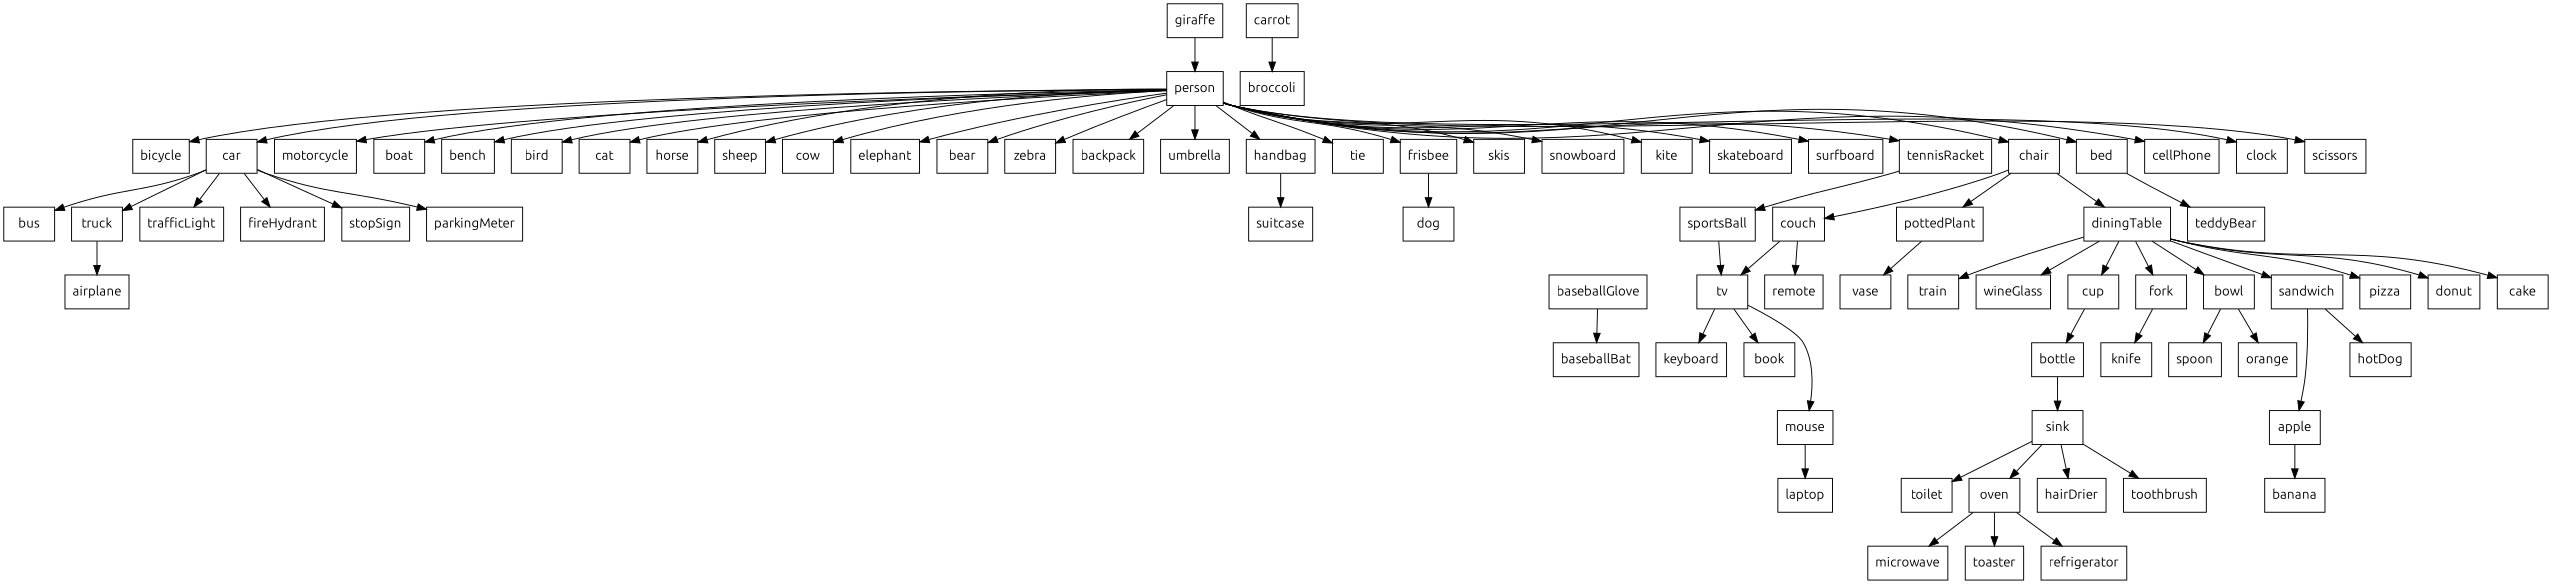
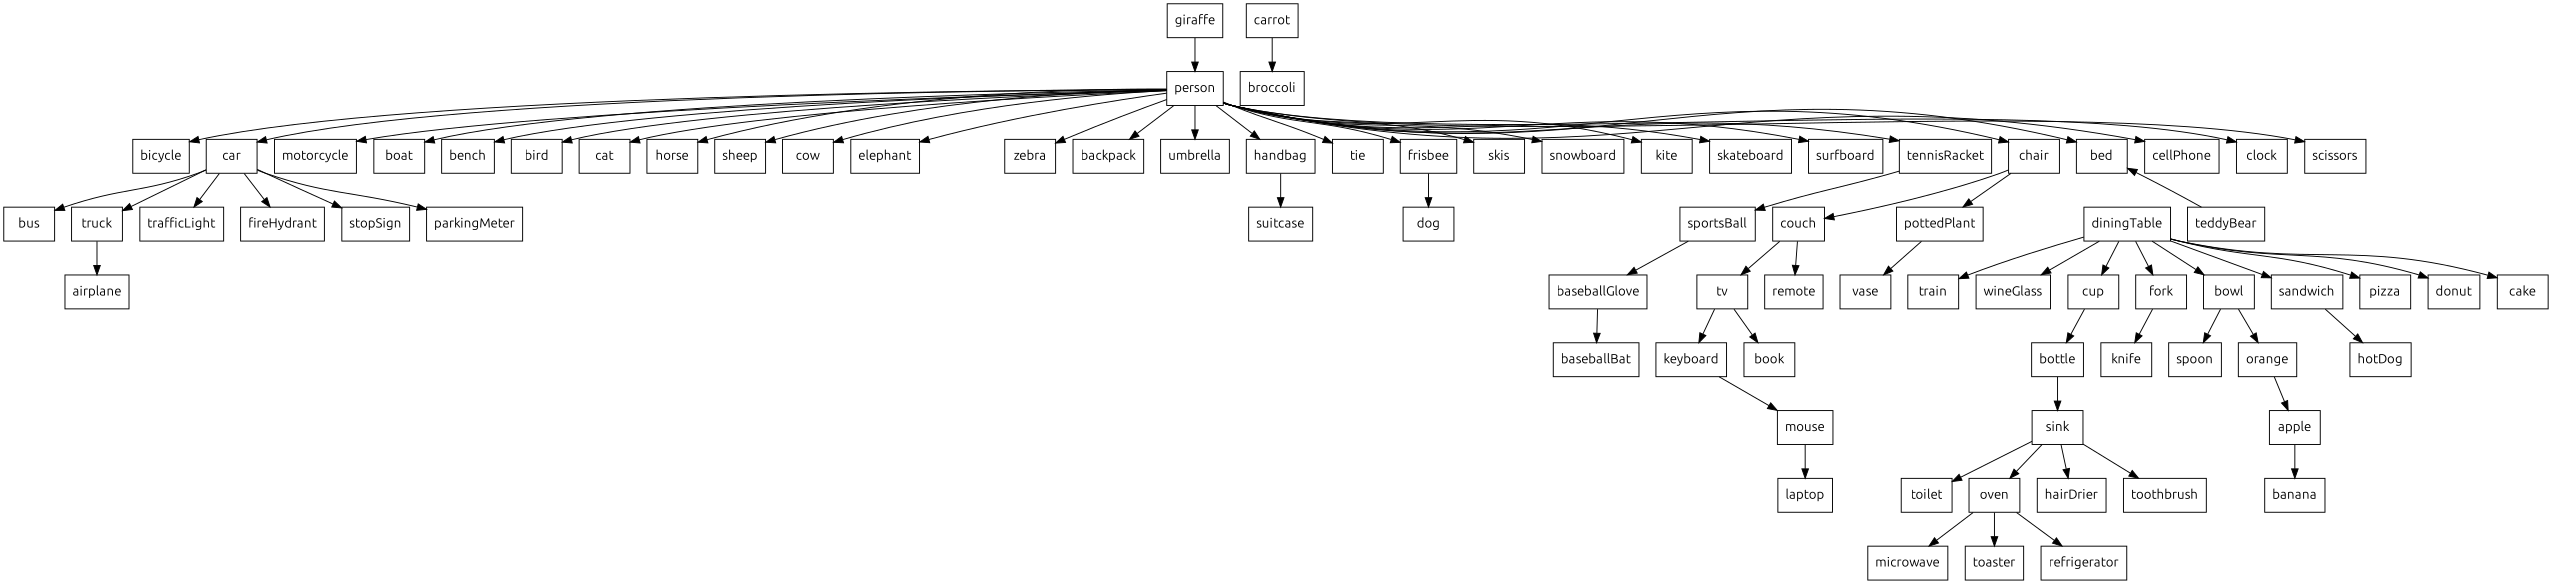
(962, 156) -> none
(2077, 187) -> none
(2154, 188) -> (2169, 189)
(1720, 253) -> (1662, 256)
(1801, 340) -> (1744, 391)
(2307, 355) -> (2279, 389)
